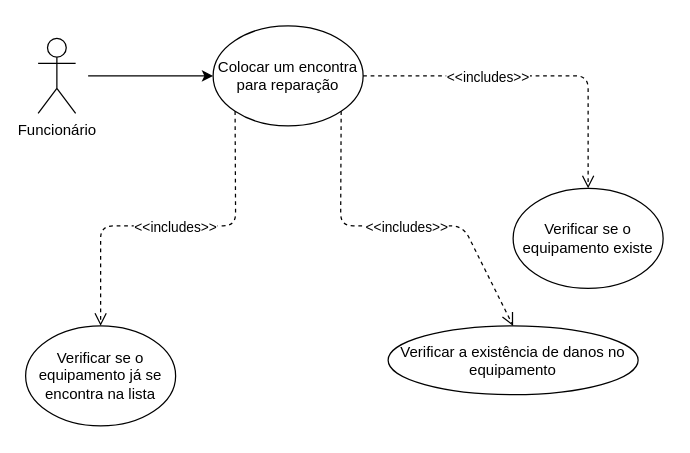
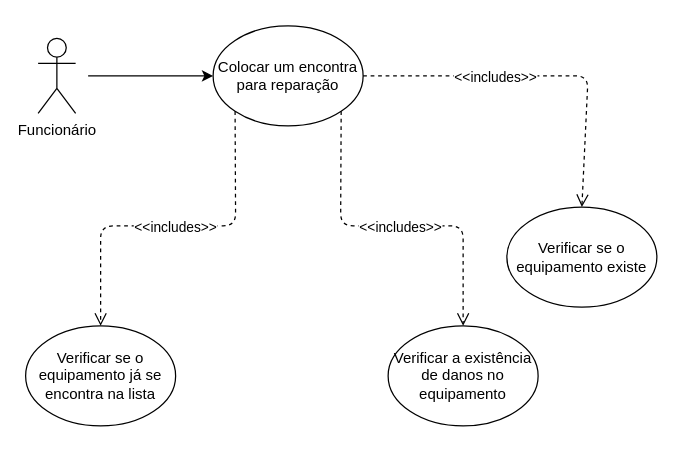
(588, 238) -> (582, 257)
(513, 360) -> (463, 376)
